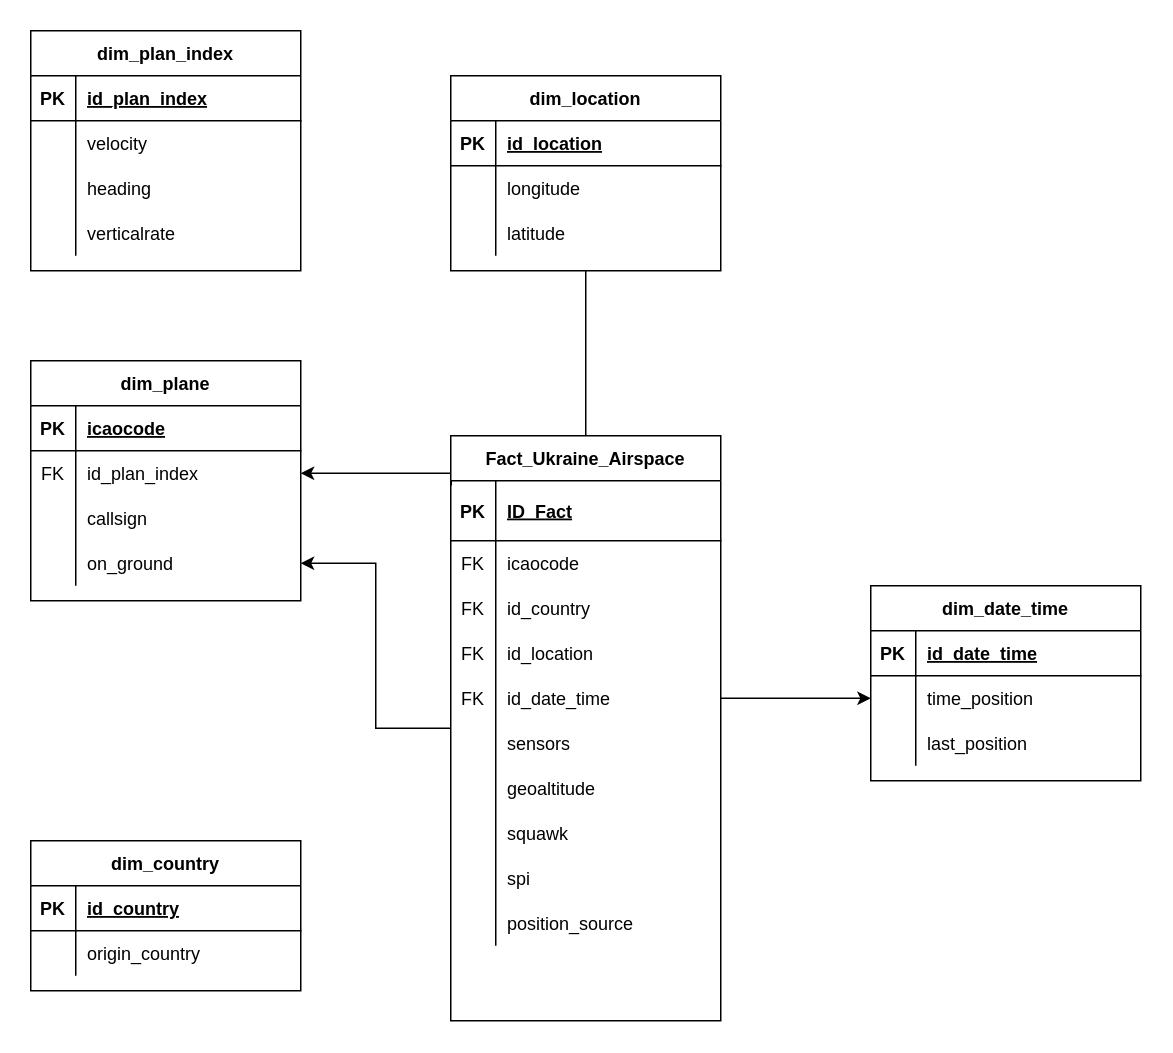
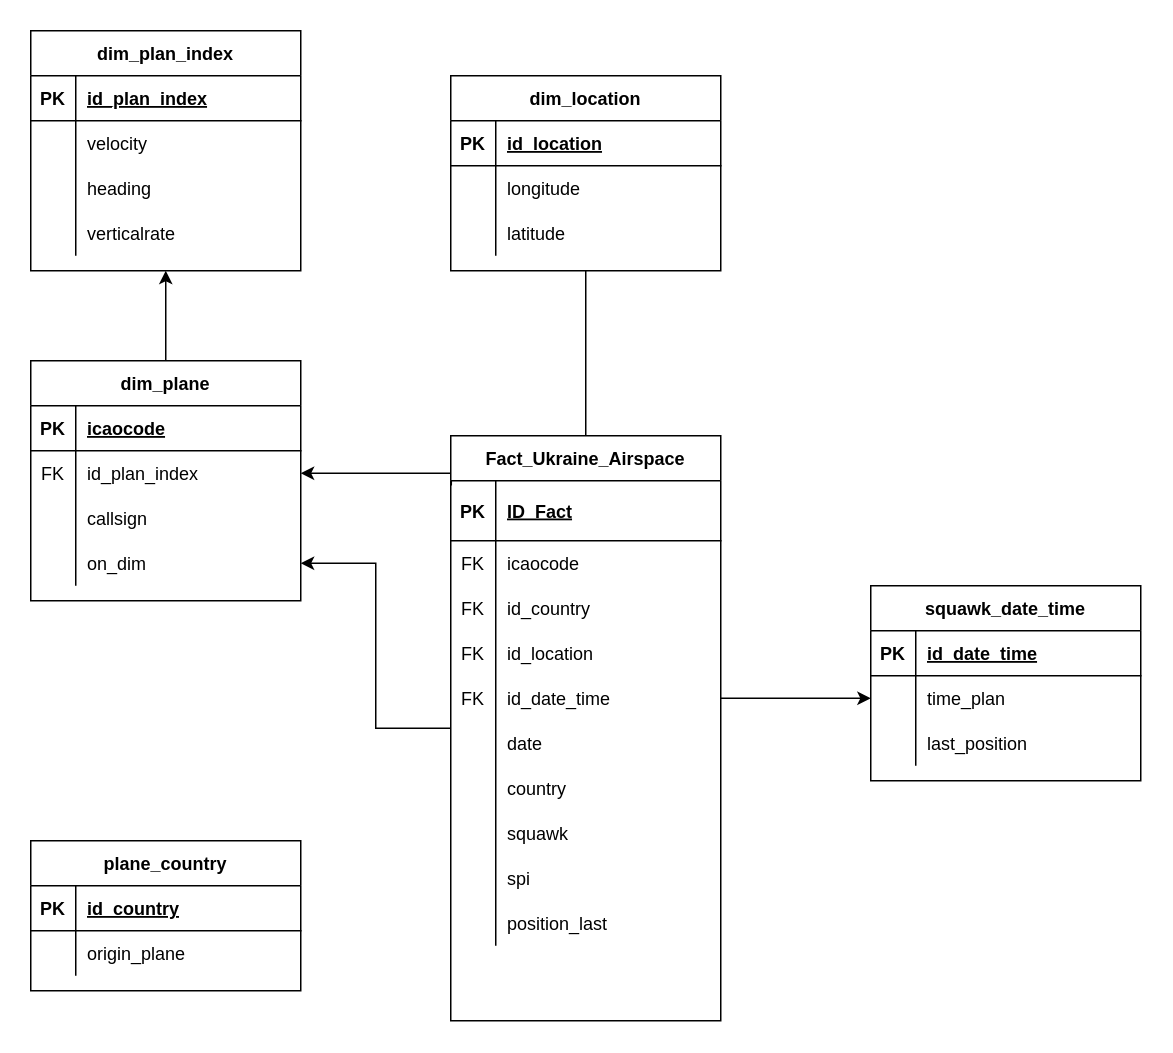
none -> (166, 321)
(132, 564) -> (115, 564)
(1005, 609) -> (1005, 609)
(986, 699) -> (968, 699)
(542, 744) -> (527, 744)
(558, 789) -> (542, 789)
(165, 864) -> (165, 864)
(578, 924) -> (566, 924)
(153, 954) -> (140, 954)
